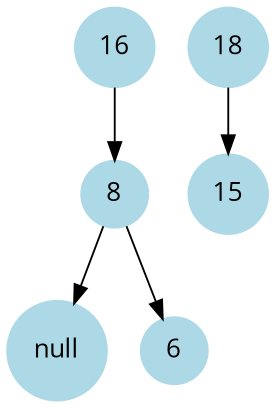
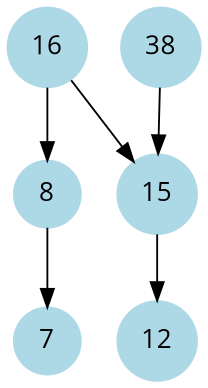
(228, 47) -> (161, 47)
none -> (97, 114)
none -> (157, 341)
(57, 351) -> none
(174, 351) -> (47, 341)
